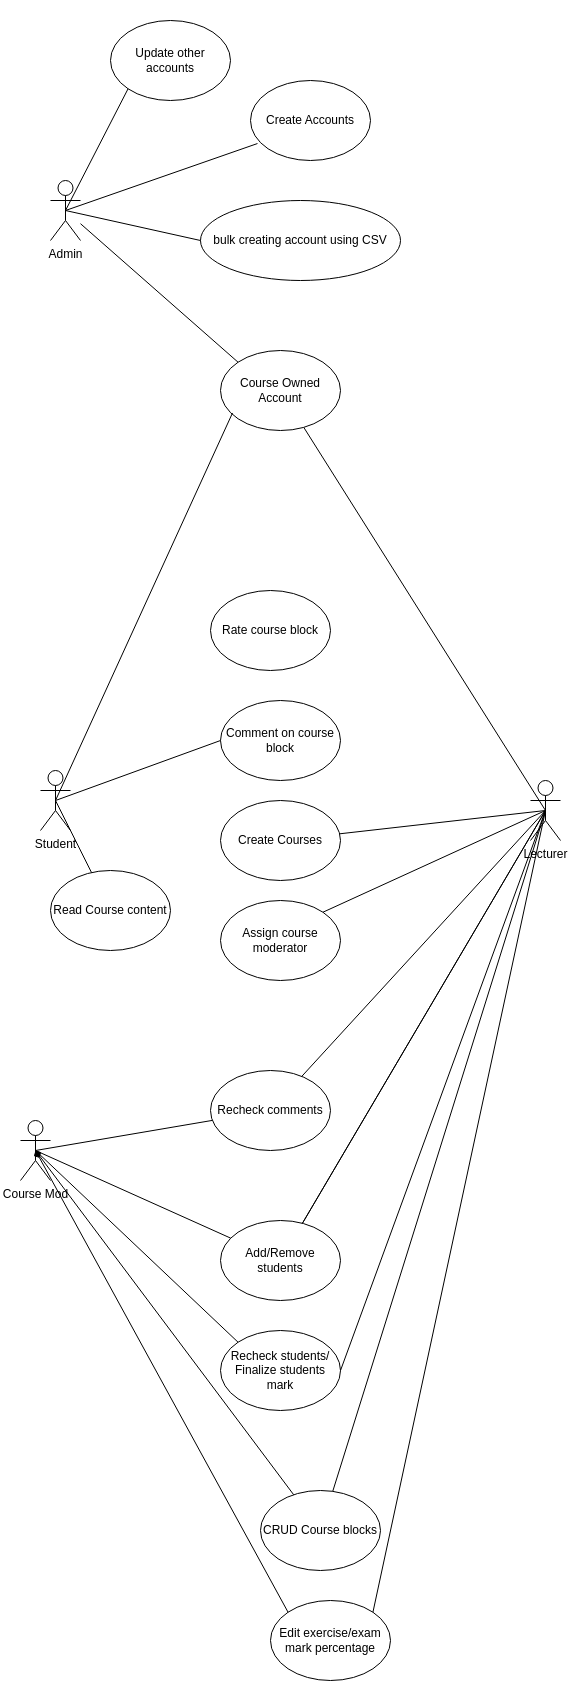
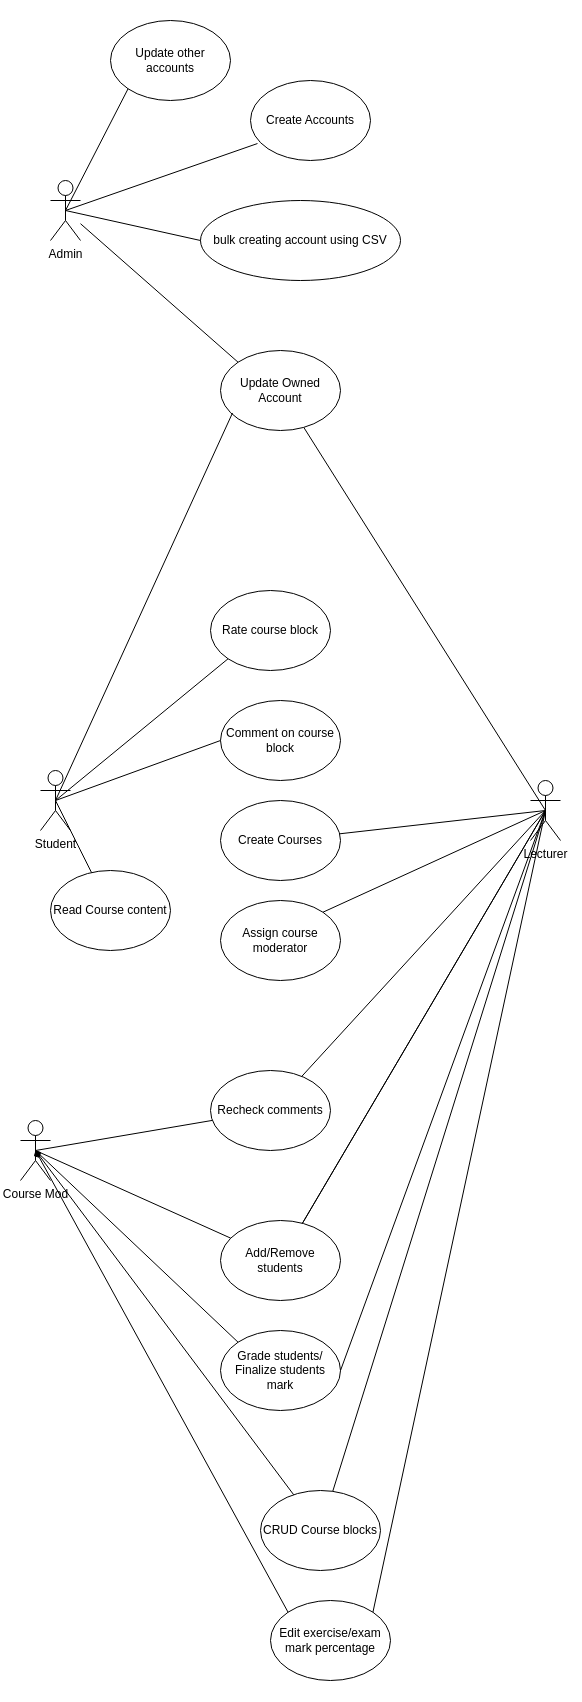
(281, 391) -> (281, 391)
none -> (144, 728)
(281, 1371) -> (281, 1371)
